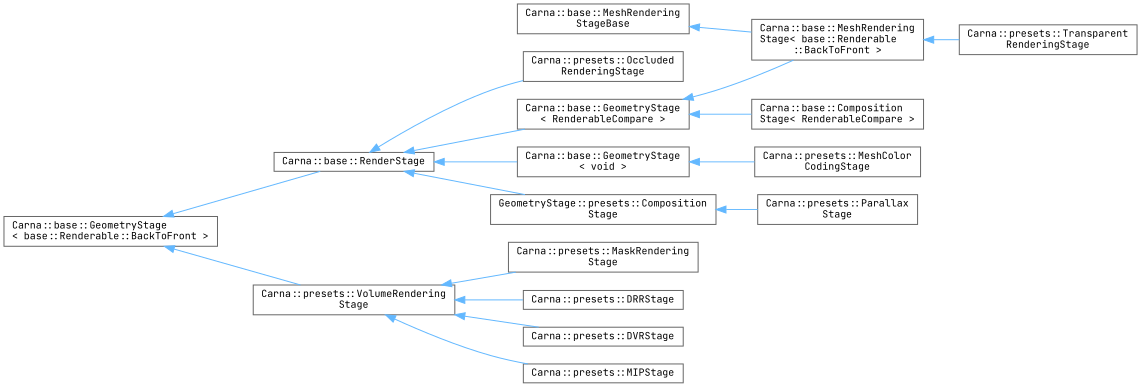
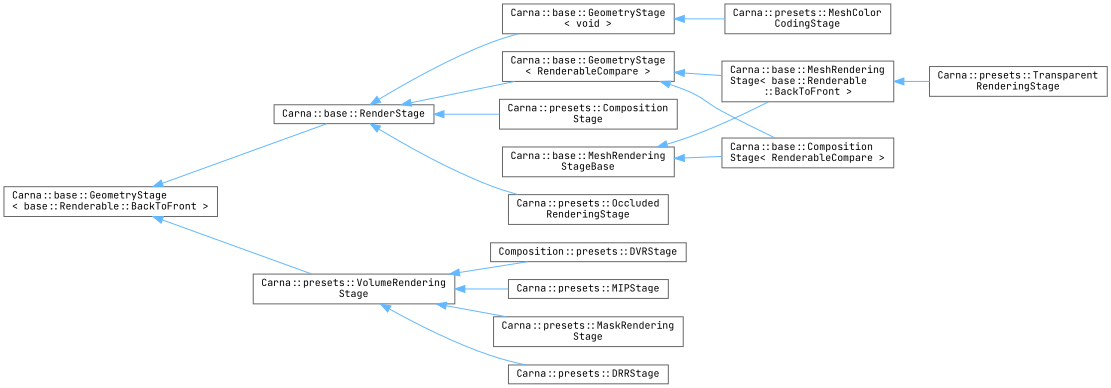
none -> (703, 157)
(603, 210) -> (588, 114)
(838, 210) -> none
(603, 337) -> (588, 252)
